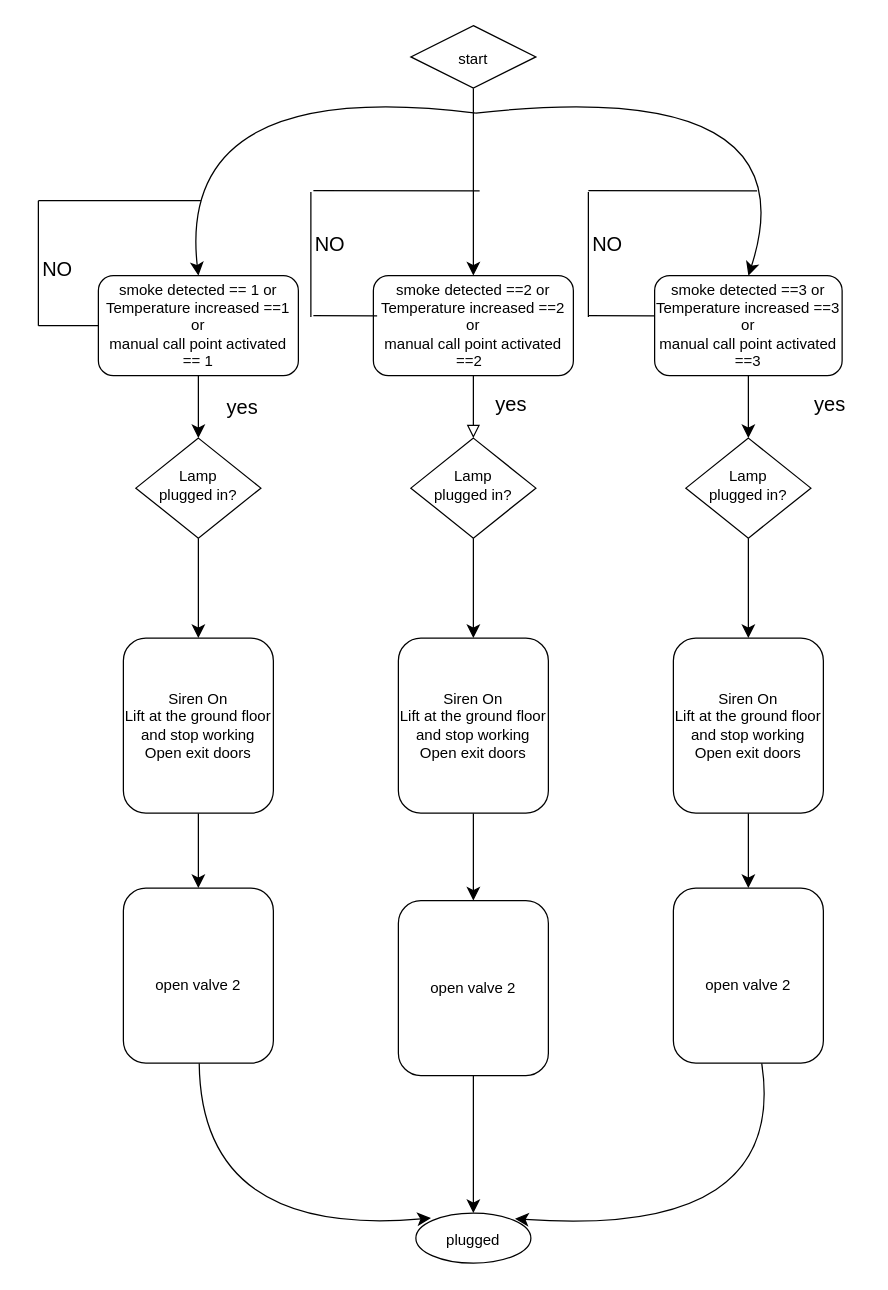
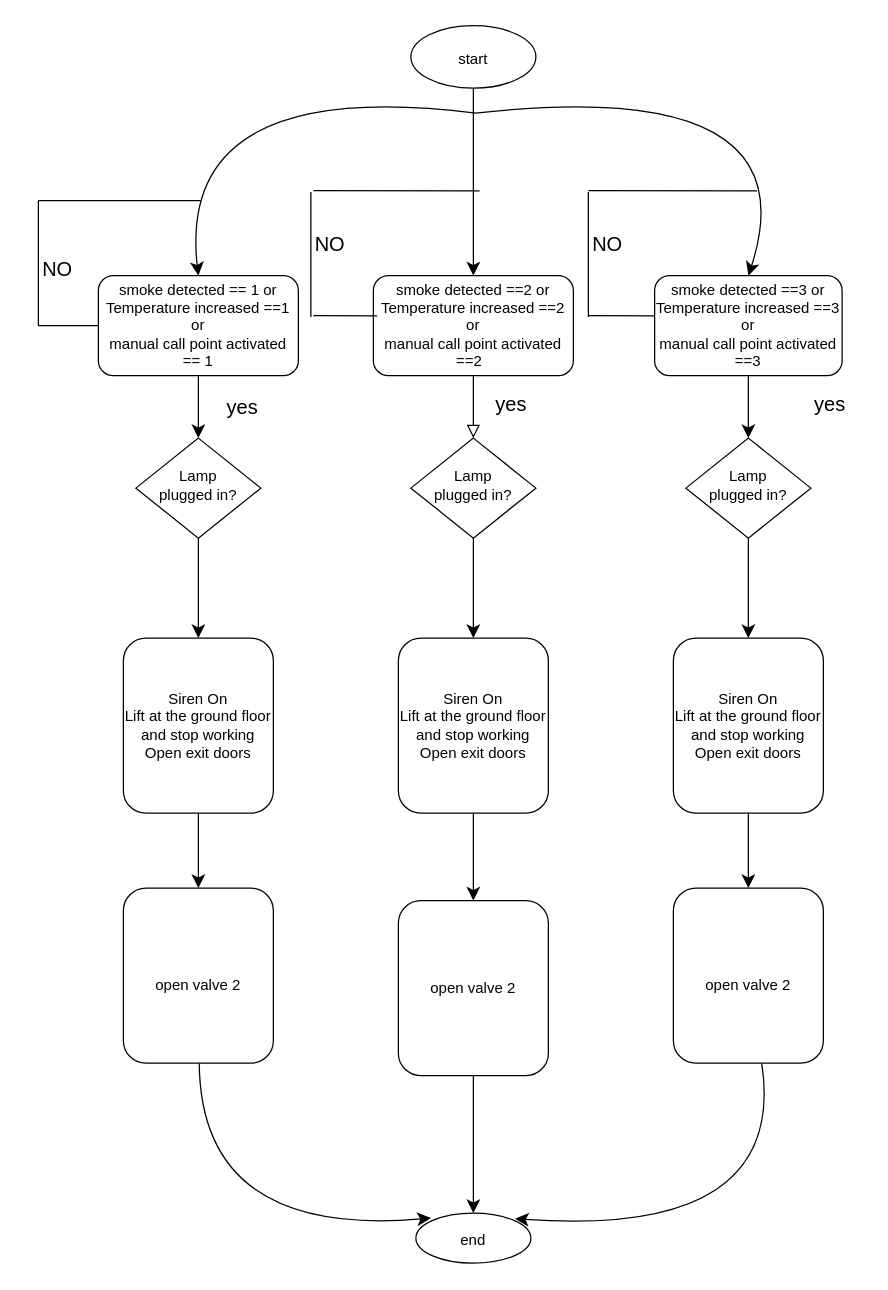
(473, 57) -> (473, 57)
(473, 1238) -> (473, 1238)
